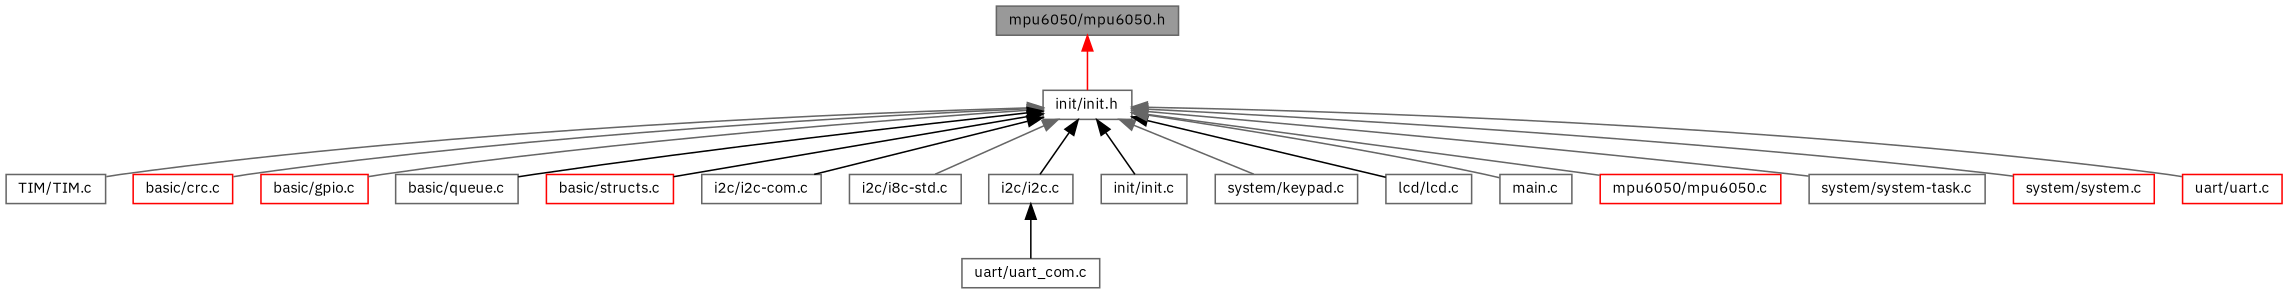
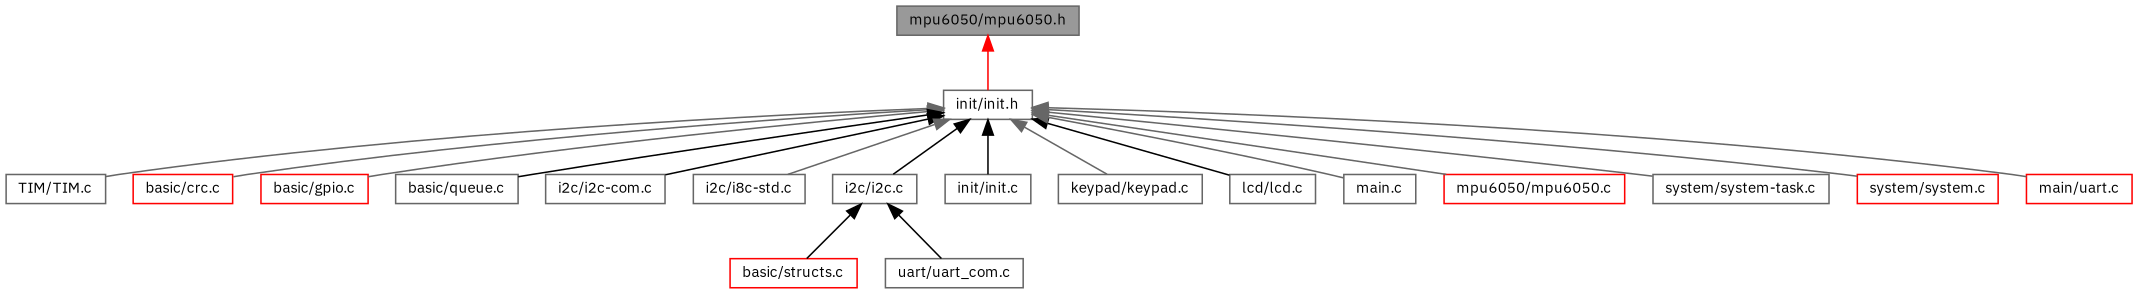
(851, 147) -> (828, 237)
(1286, 189) -> (1130, 189)
(2232, 189) -> (2079, 189)
